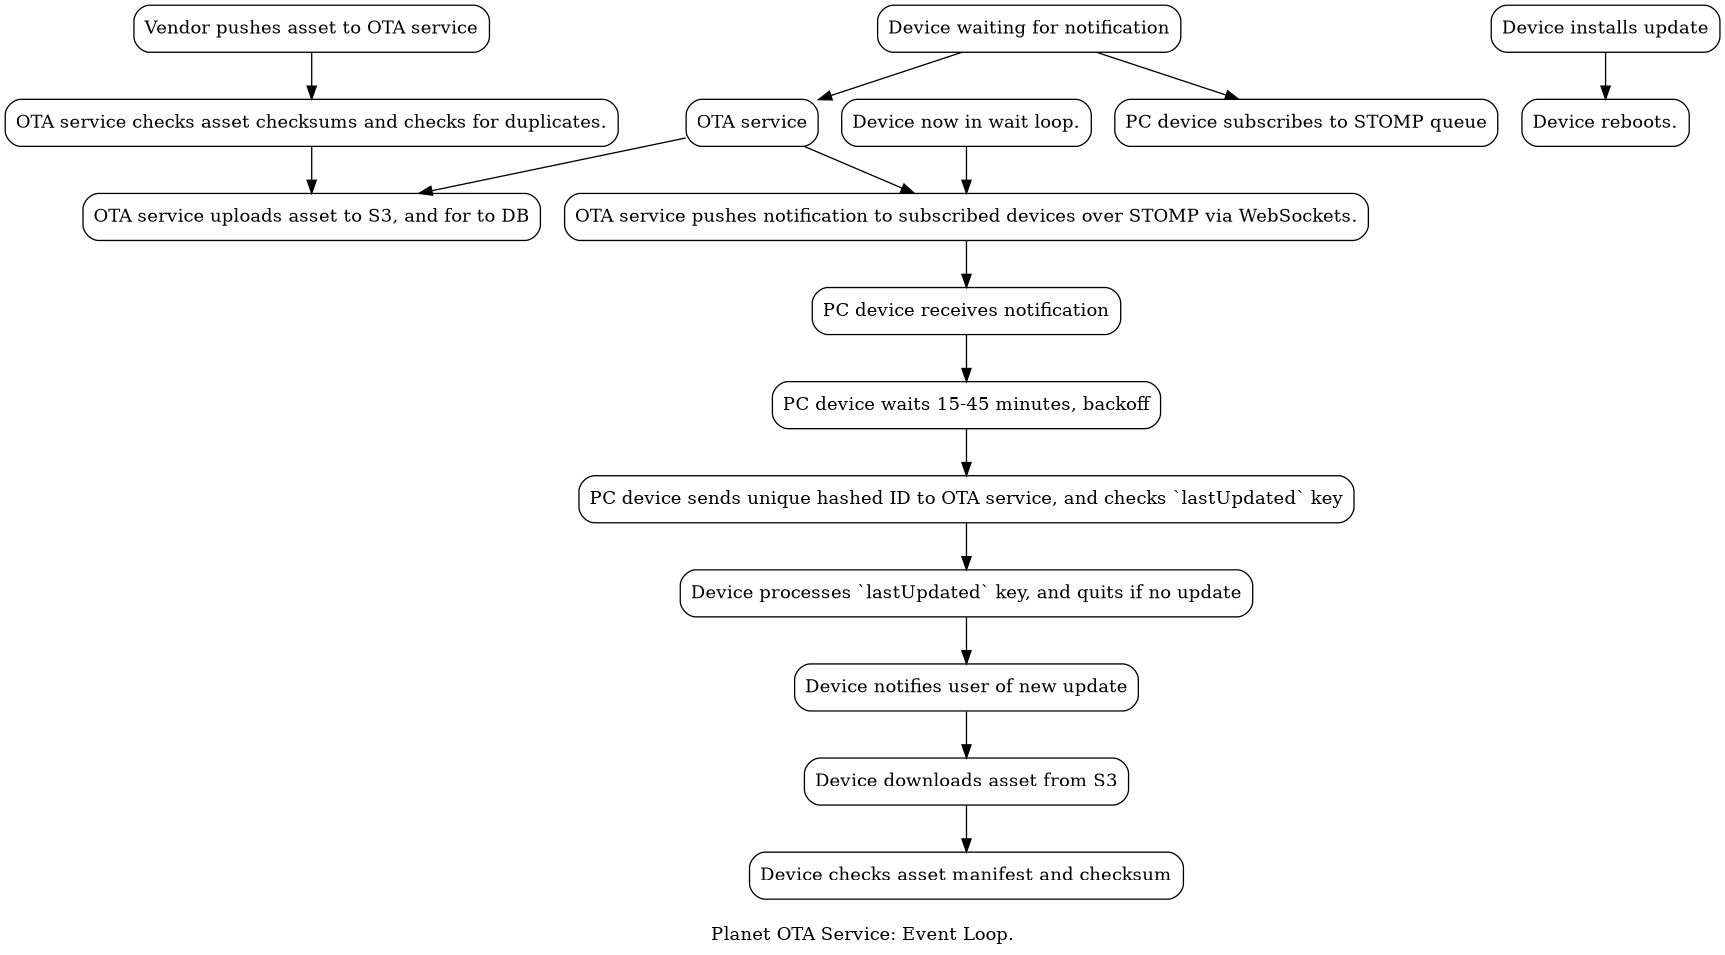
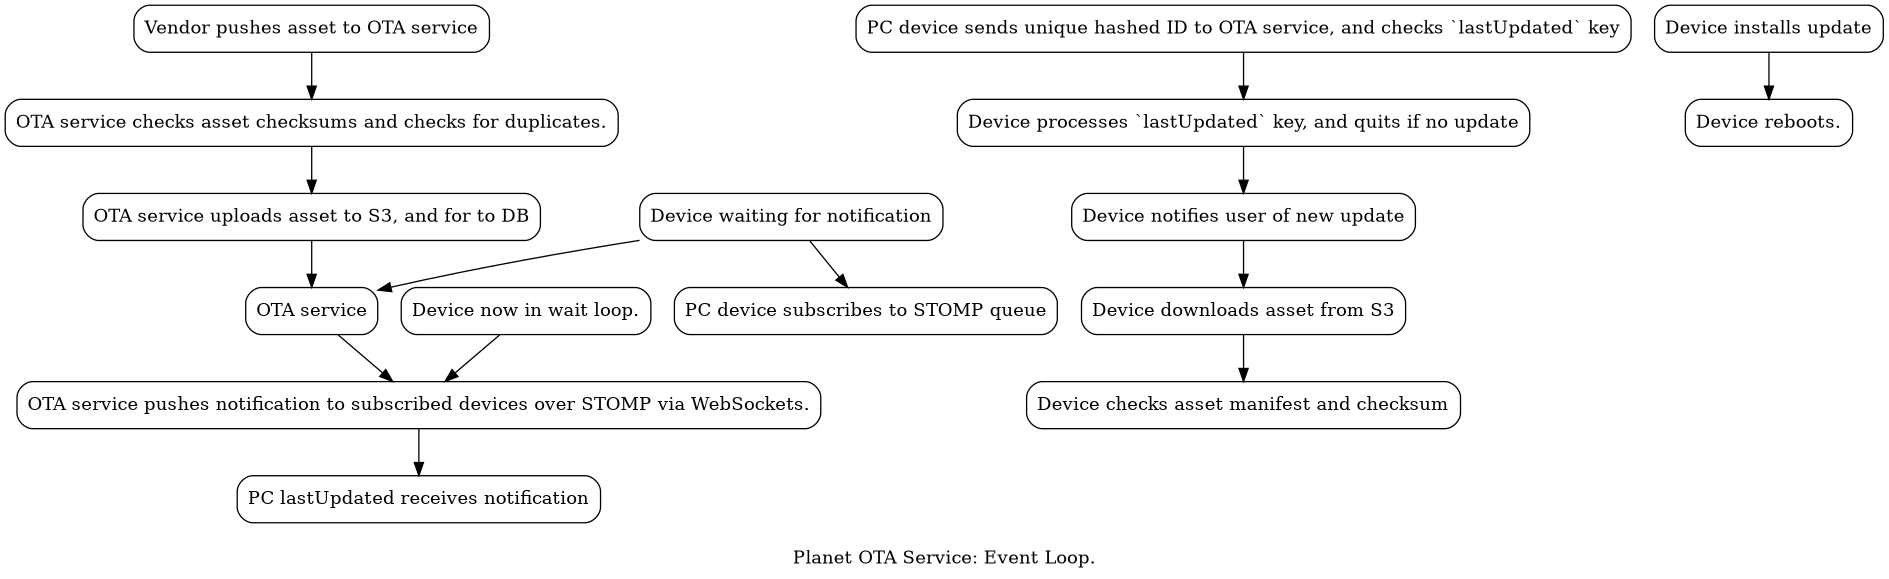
(559, 164) -> (312, 258)
(966, 311) -> (419, 499)
(966, 405) -> none
